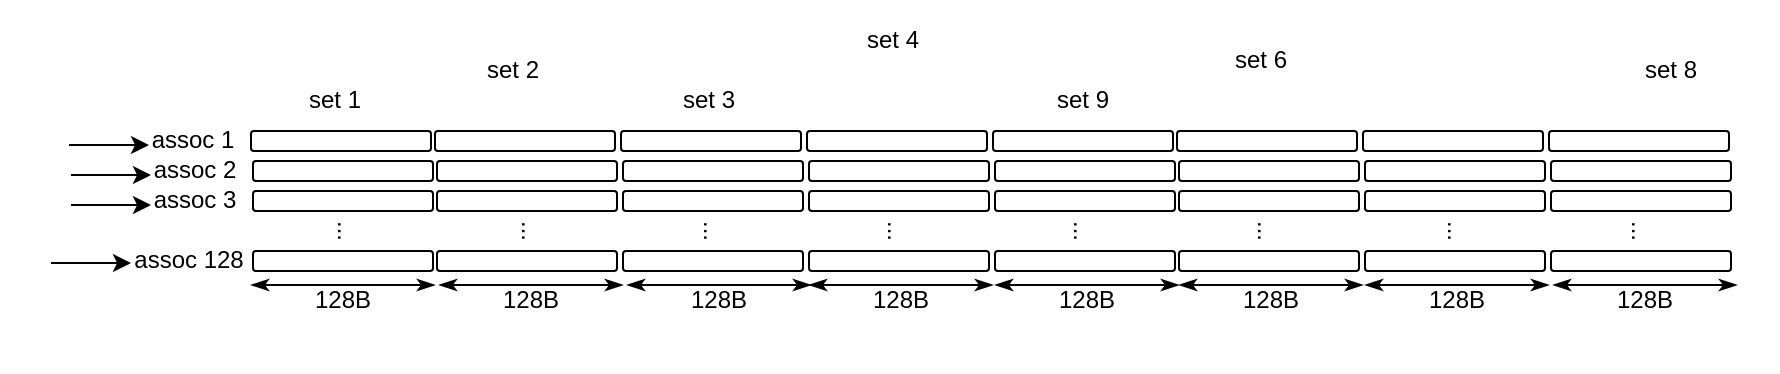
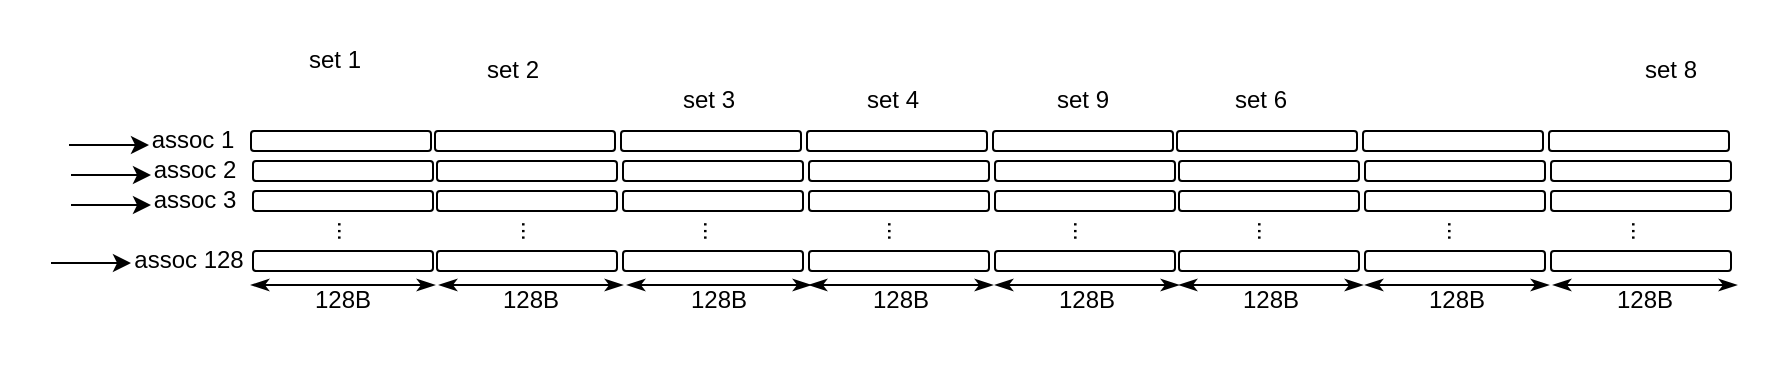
(893, 41) -> (893, 101)
(1261, 61) -> (1261, 101)
(335, 101) -> (335, 61)
